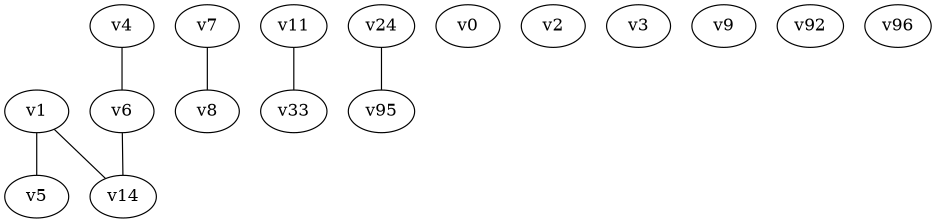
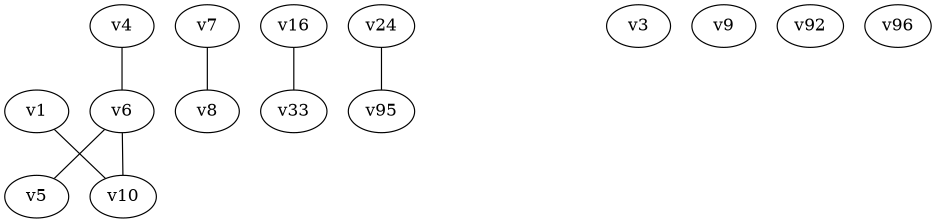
(294, 26) -> (294, 26)
(468, 26) -> none
(553, 26) -> none
(37, 154) -> (74, 159)
(123, 197) -> (123, 197)
